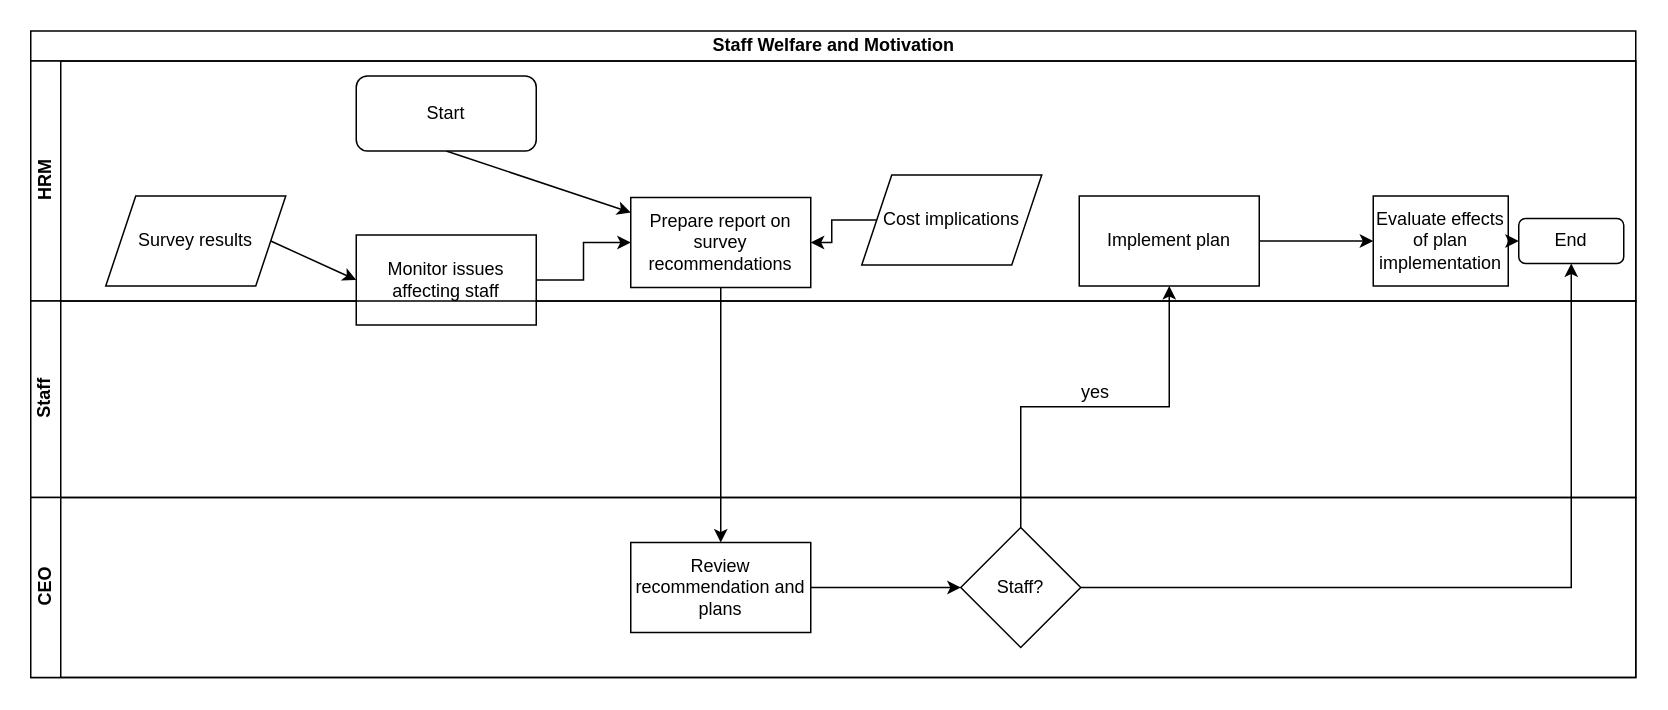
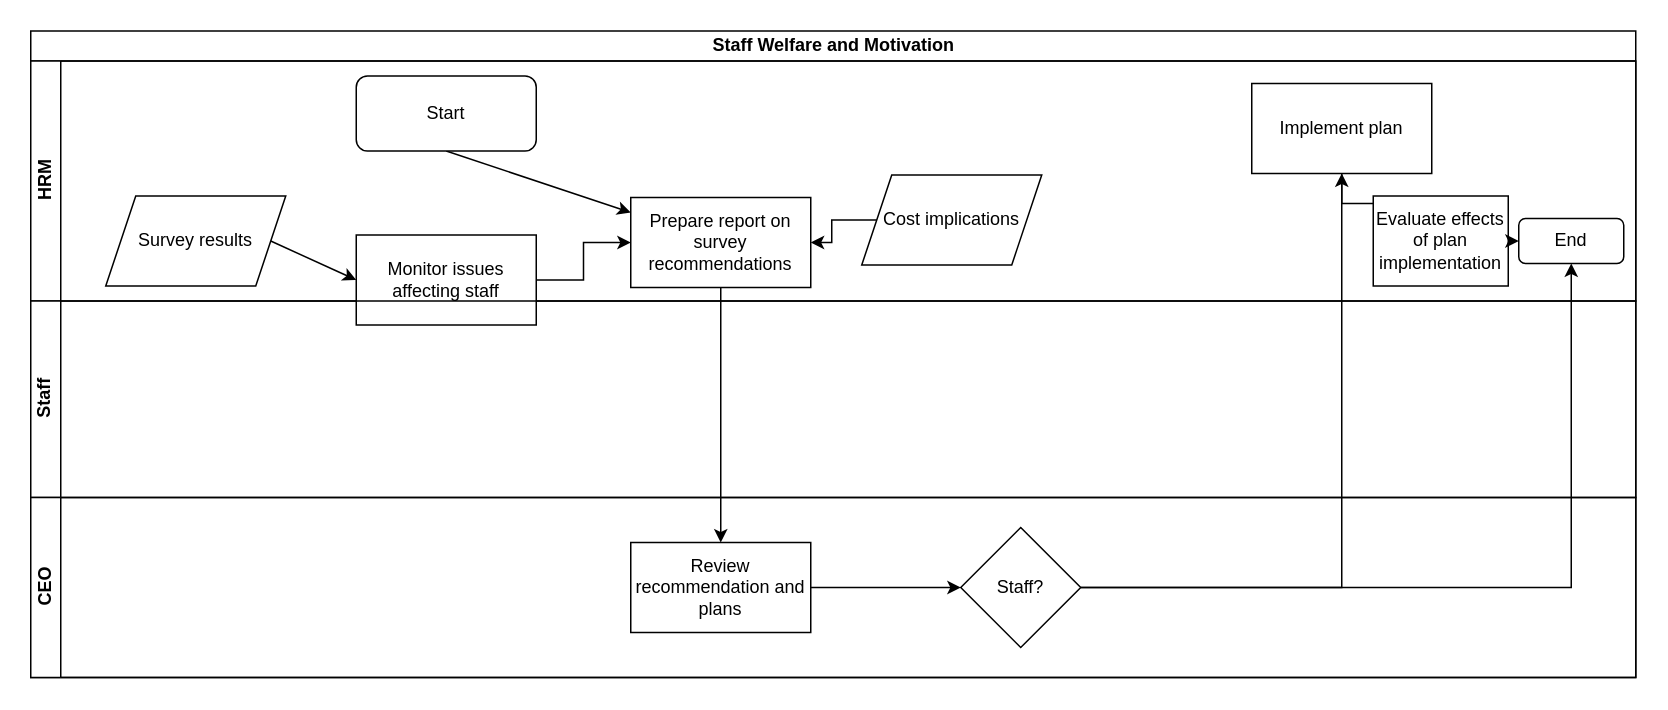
(1169, 241) -> (1342, 128)
(1096, 392) -> none
